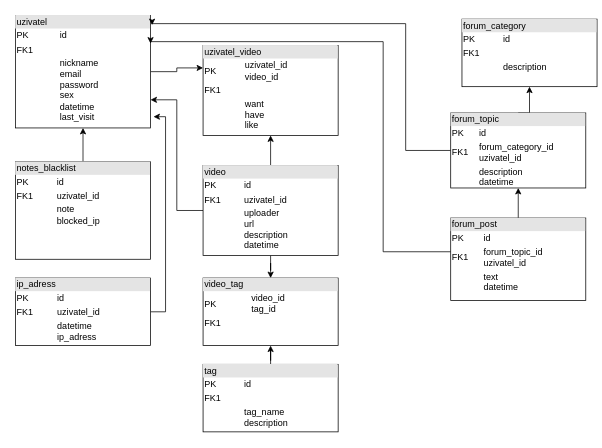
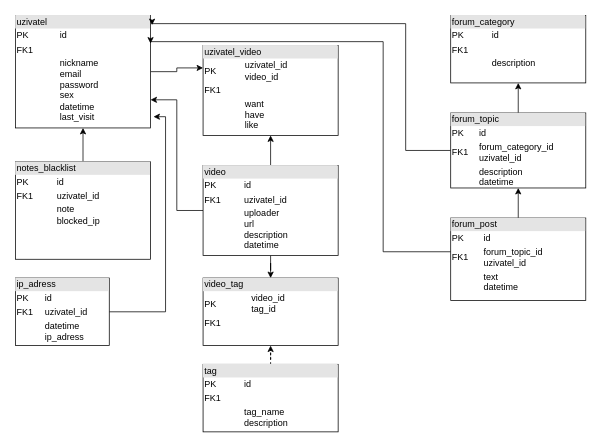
(529, 53) -> (518, 49)
(83, 312) -> (62, 312)
(270, 352) -> (270, 352)
